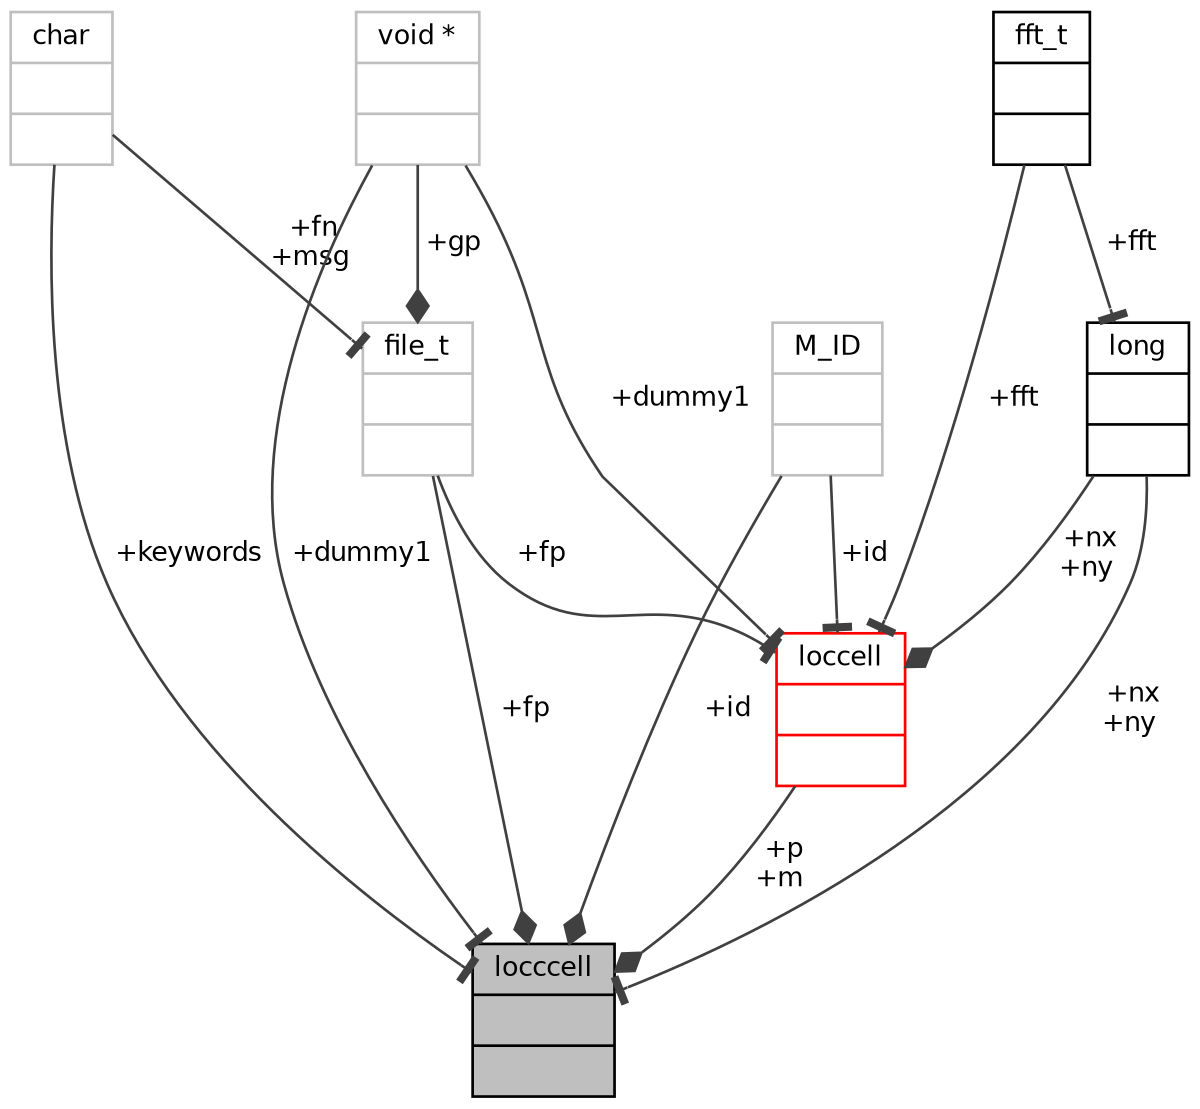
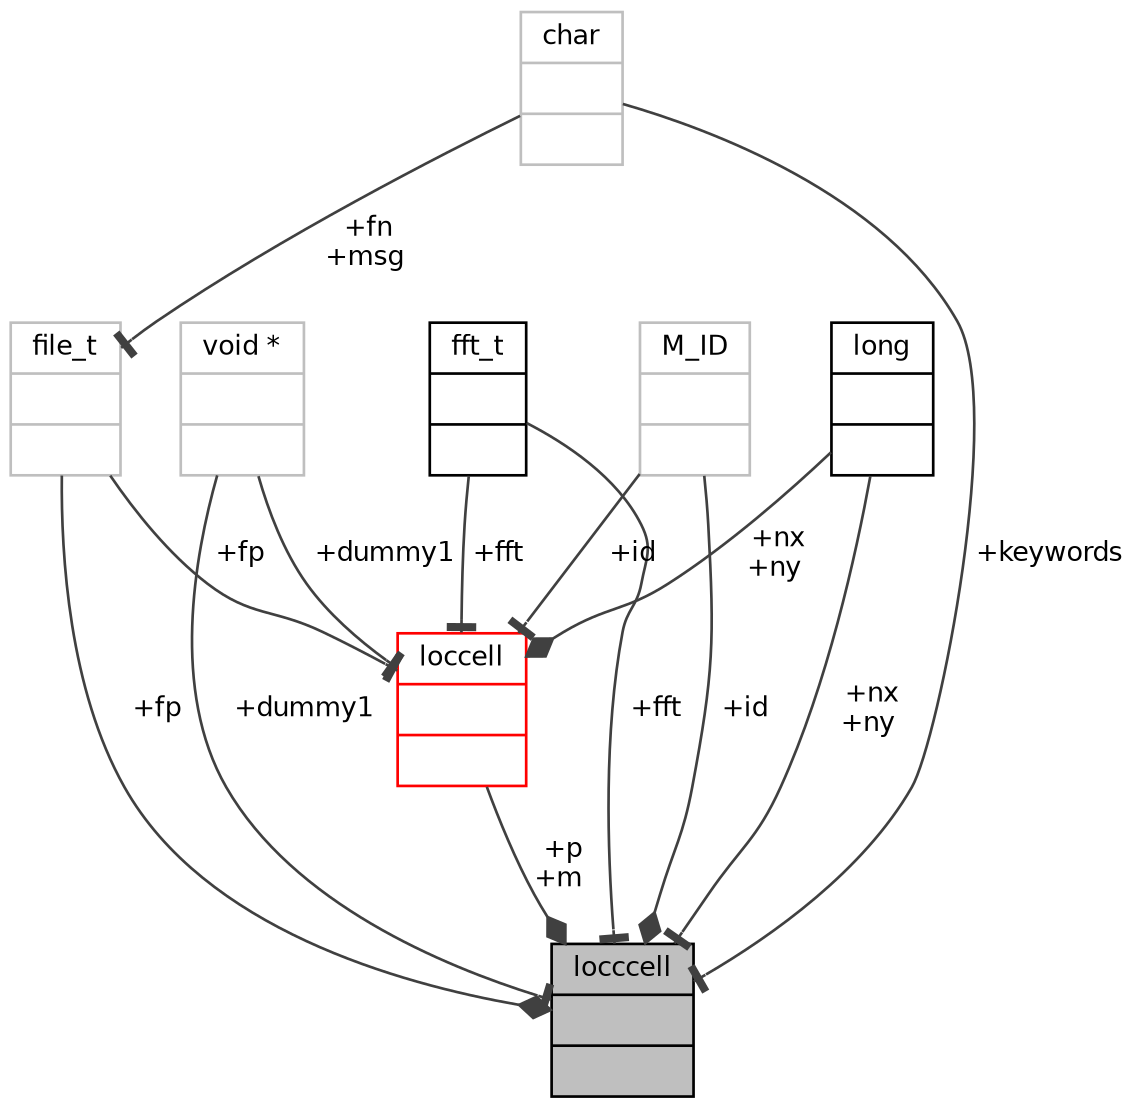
(418, 227) -> none
(1088, 237) -> (620, 647)
